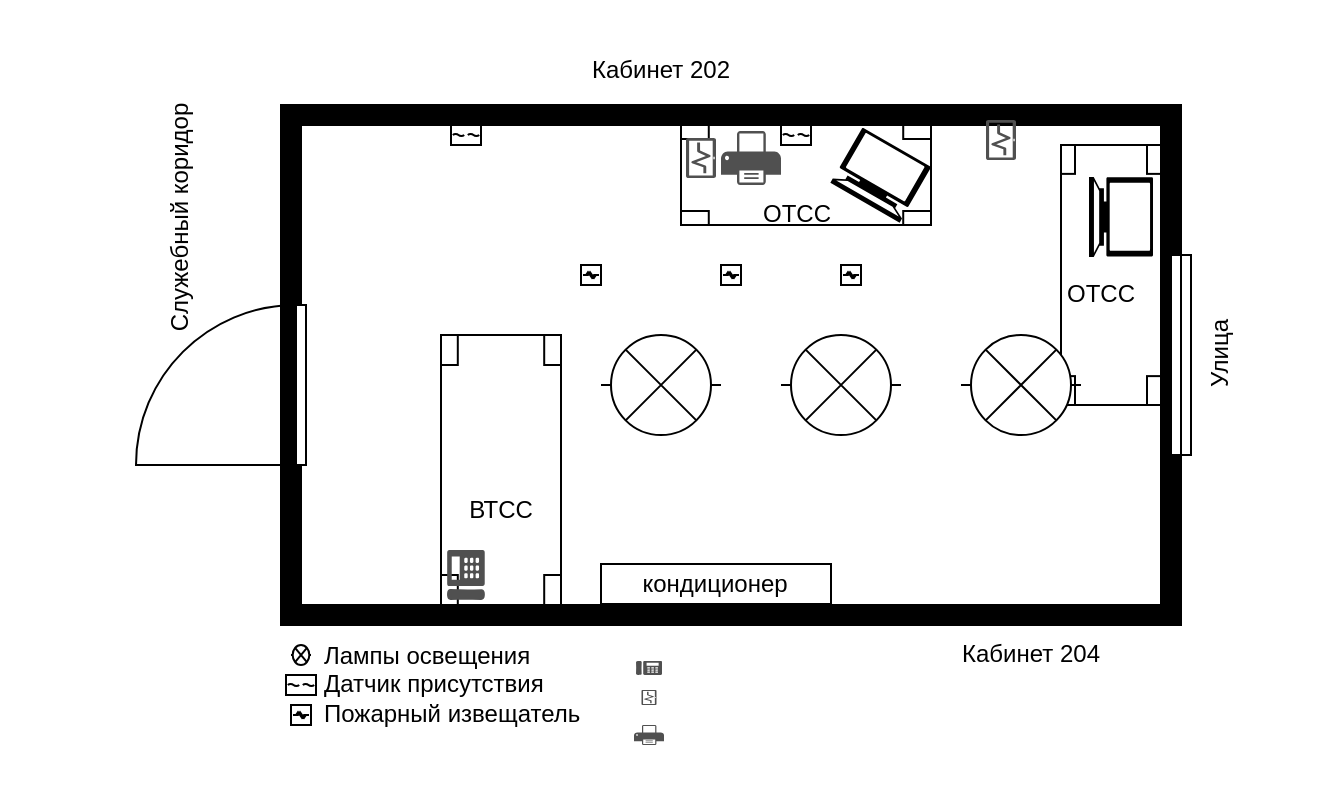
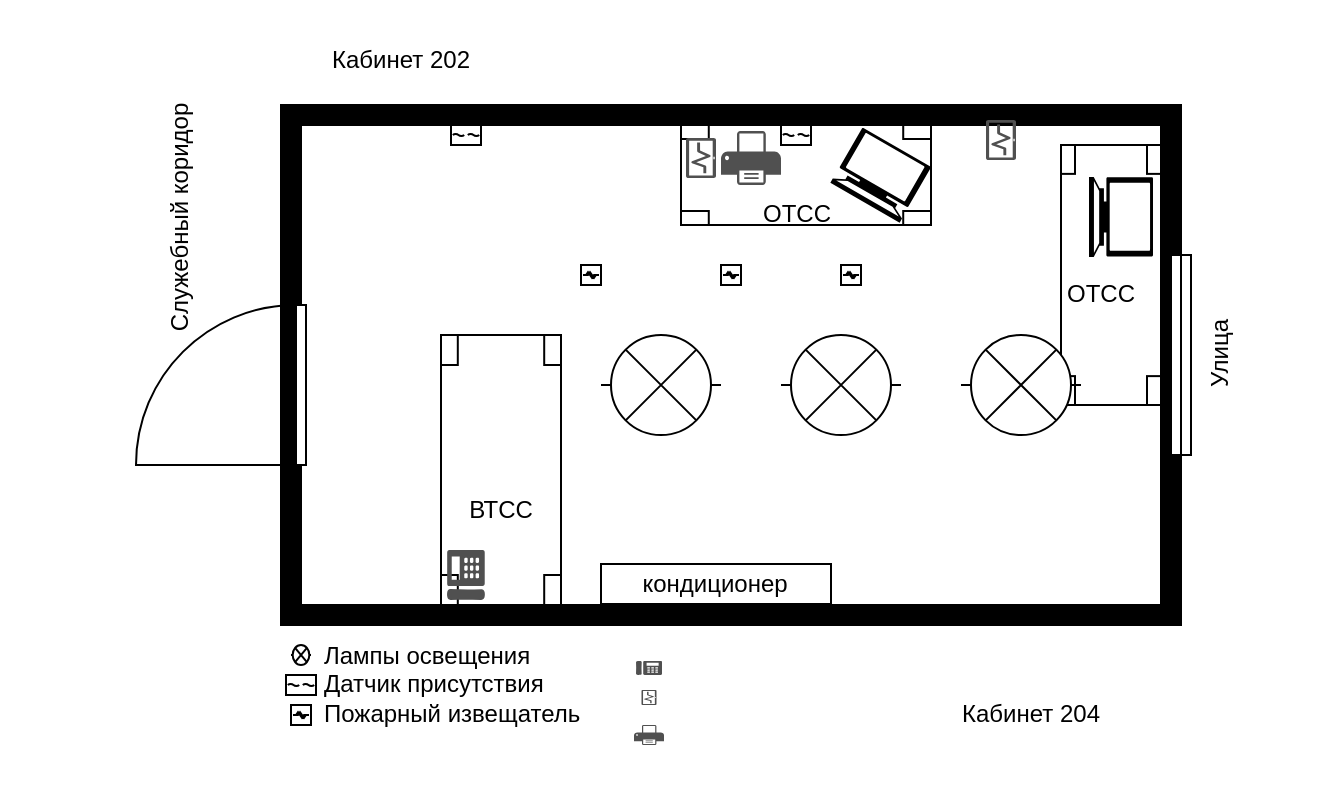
(661, 71) -> (401, 61)
(1031, 655) -> (1031, 715)
